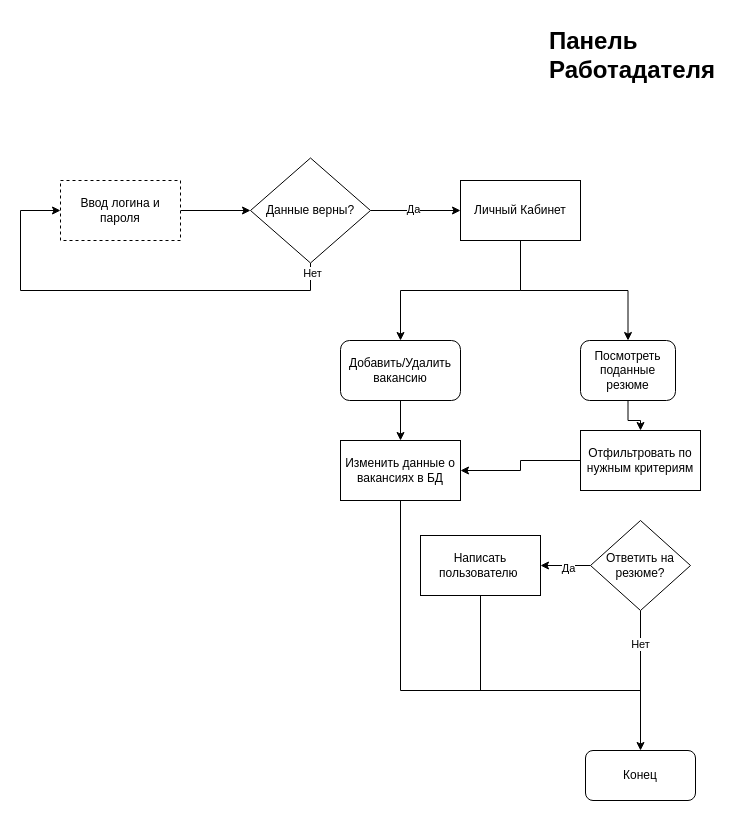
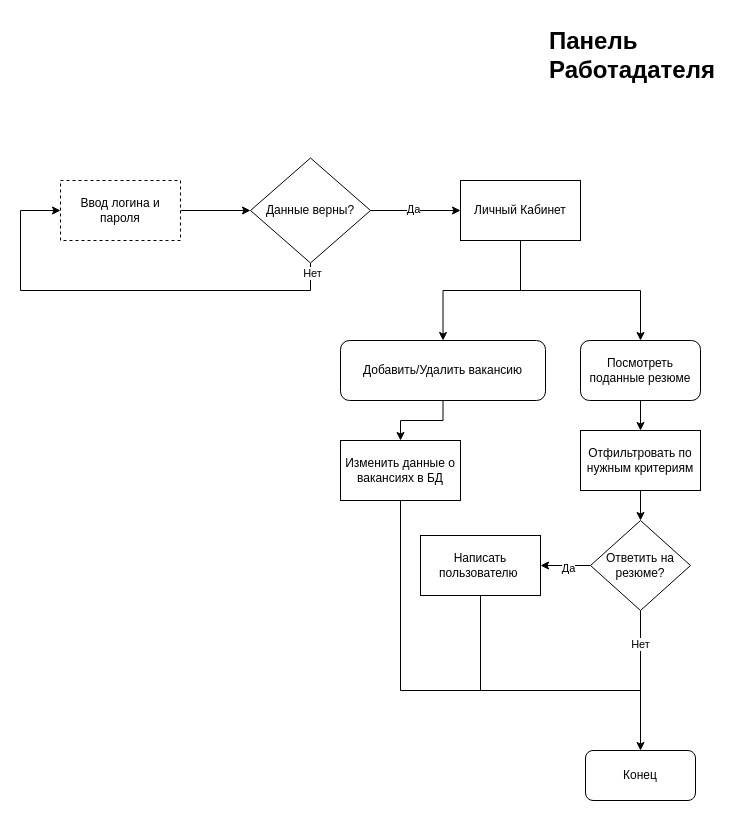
(401, 371) -> (443, 371)
(628, 371) -> (641, 371)
(521, 462) -> (641, 510)
